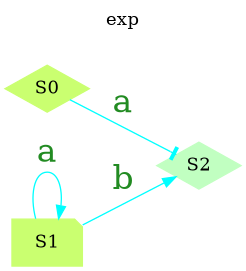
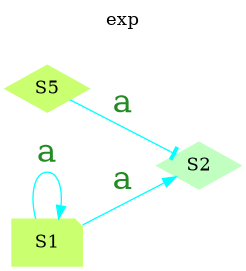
(47, 89) -> (47, 89)
(123, 181) -> (123, 181)
